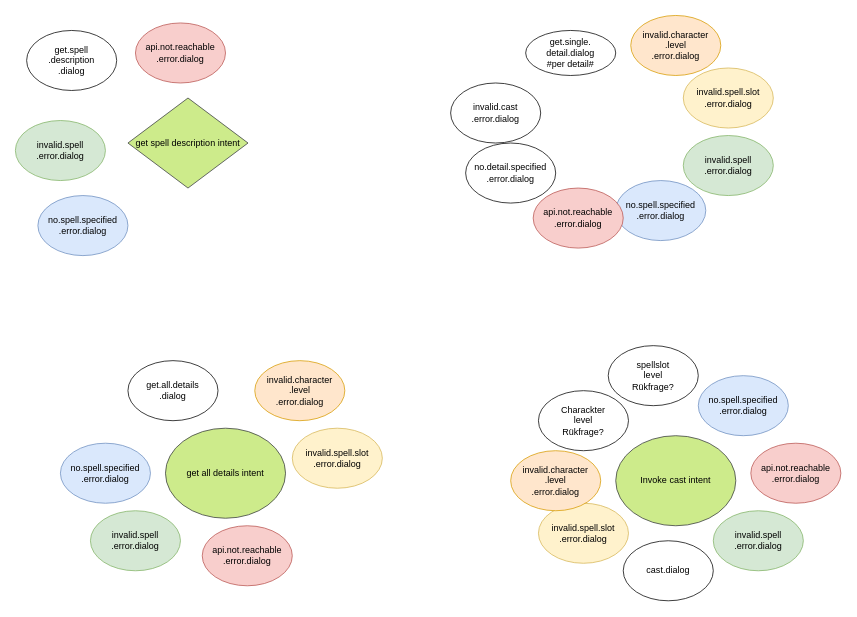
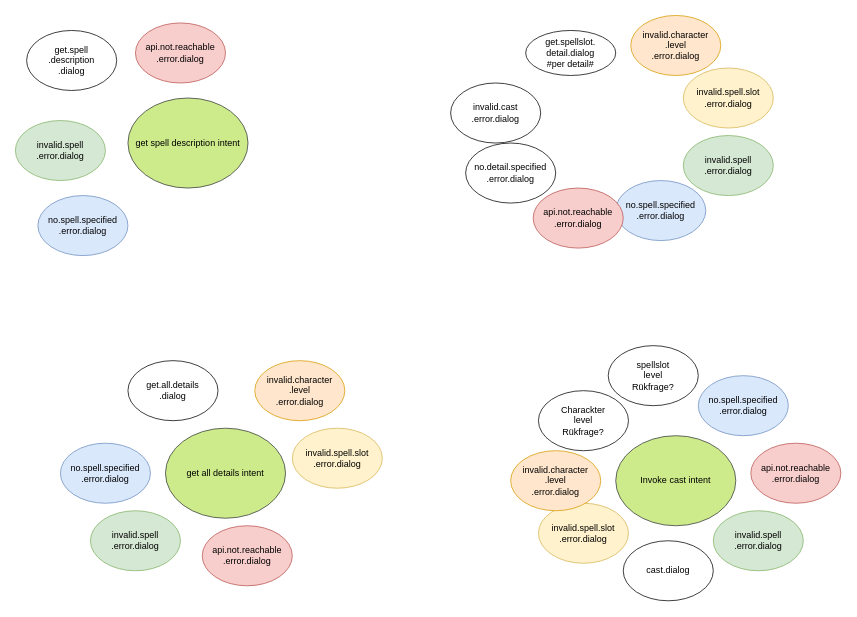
(570, 53) -> (570, 53)
(188, 143) -> (188, 143)
